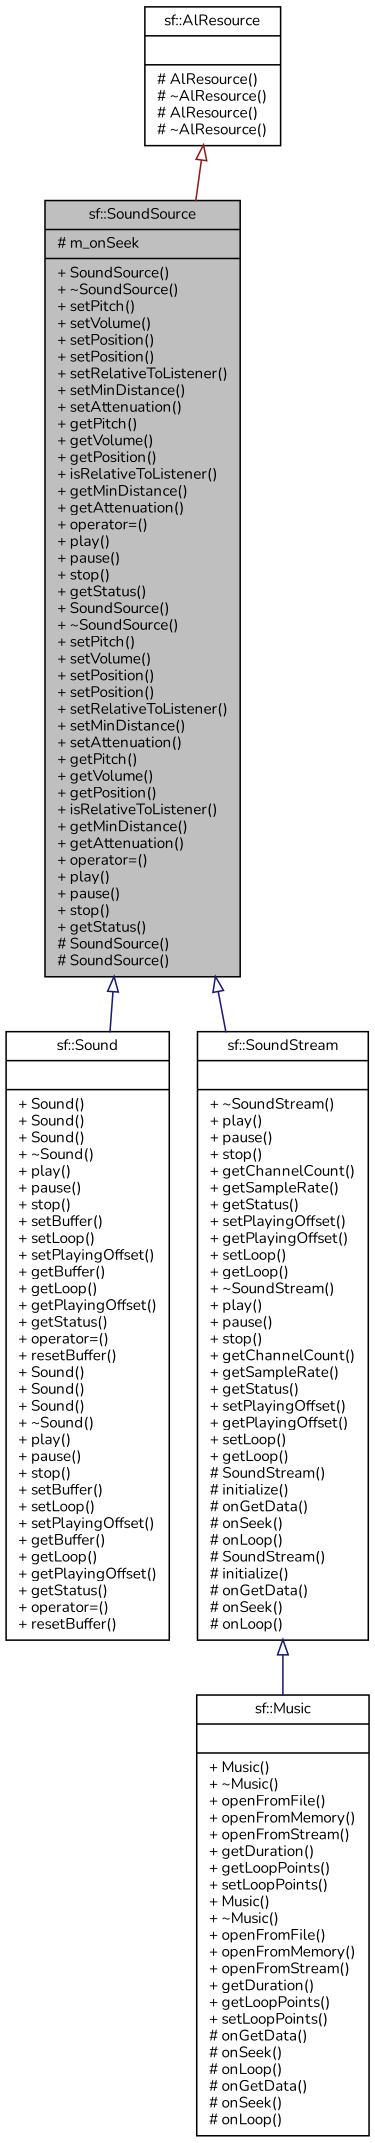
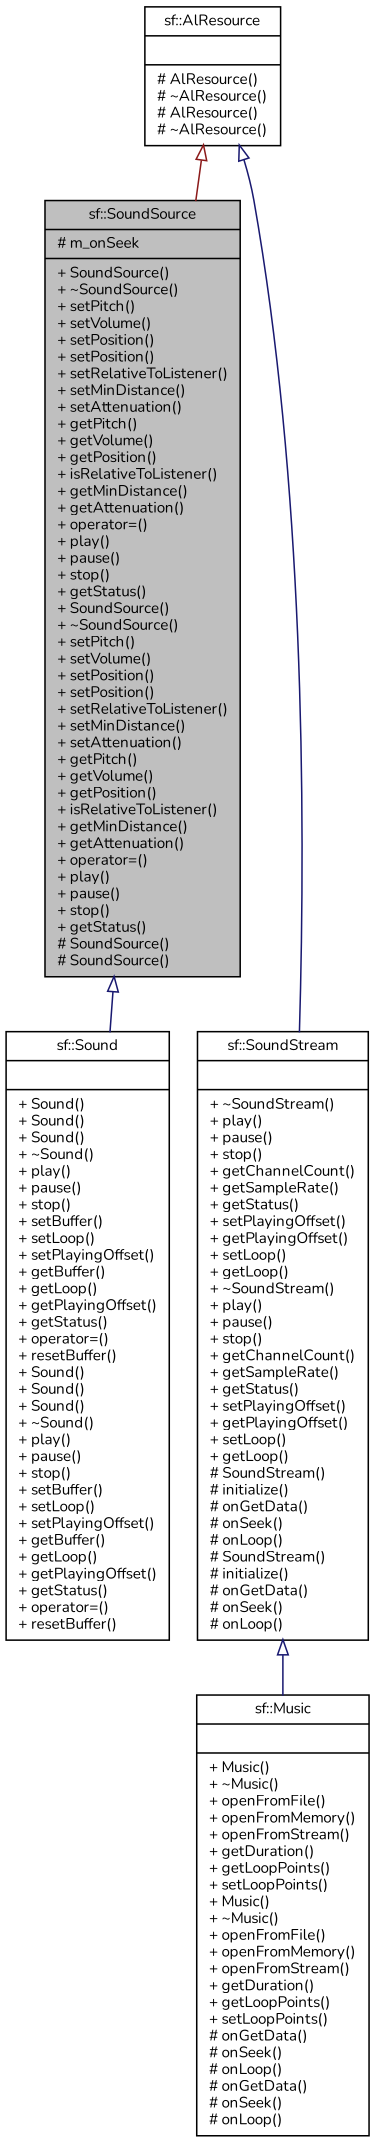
(222, 1012) -> (295, 594)
